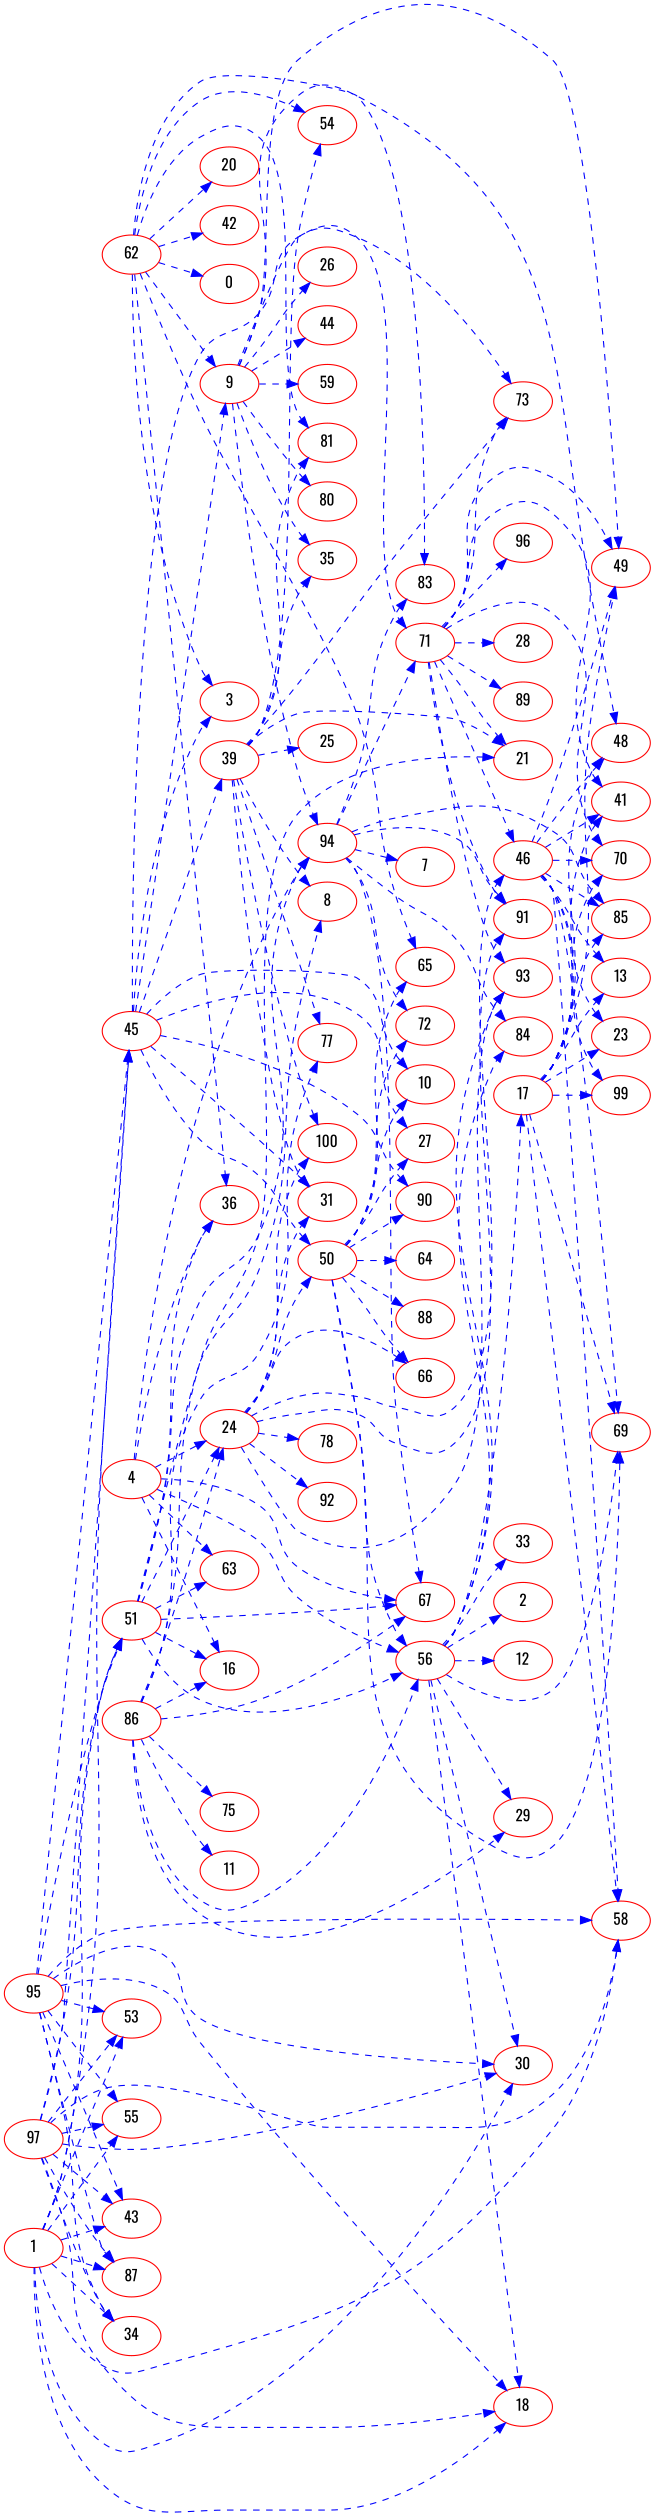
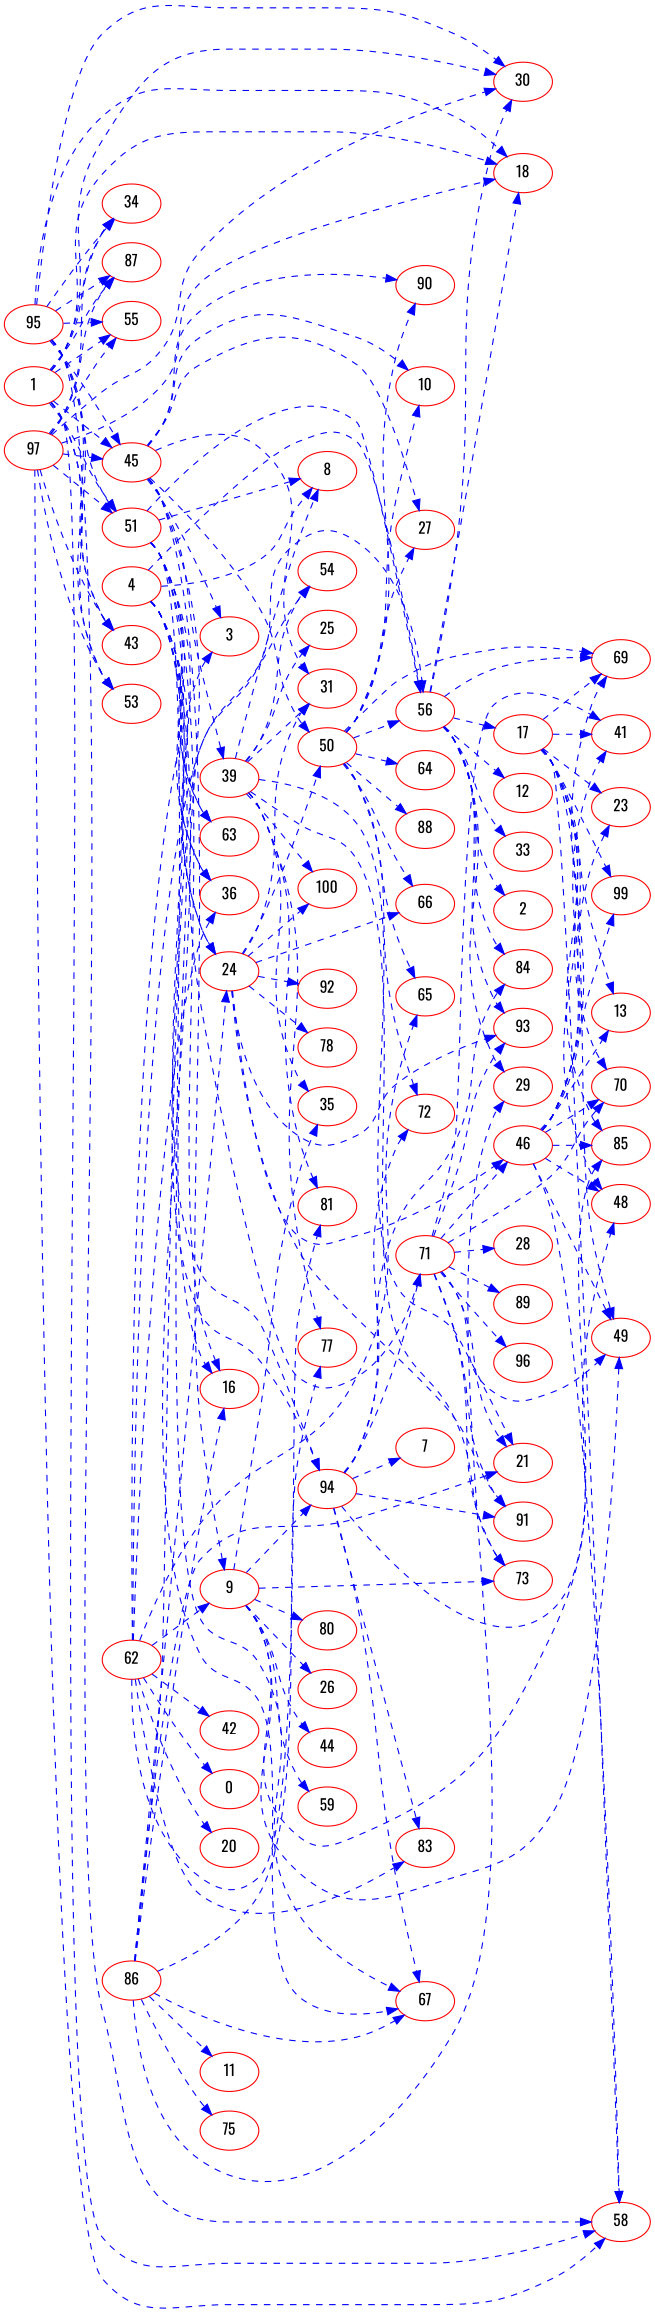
none -> (249, 566)
